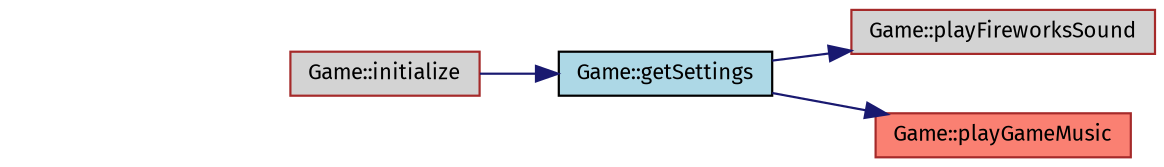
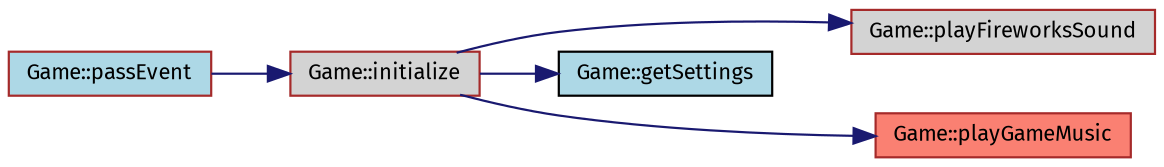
(801, 57) -> (641, 25)
none -> (110, 74)
(819, 102) -> (655, 126)
